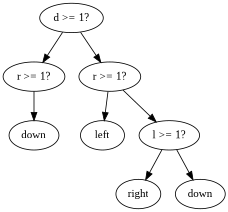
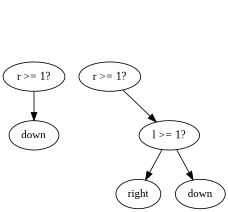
(71, 18) -> none
(102, 135) -> none
